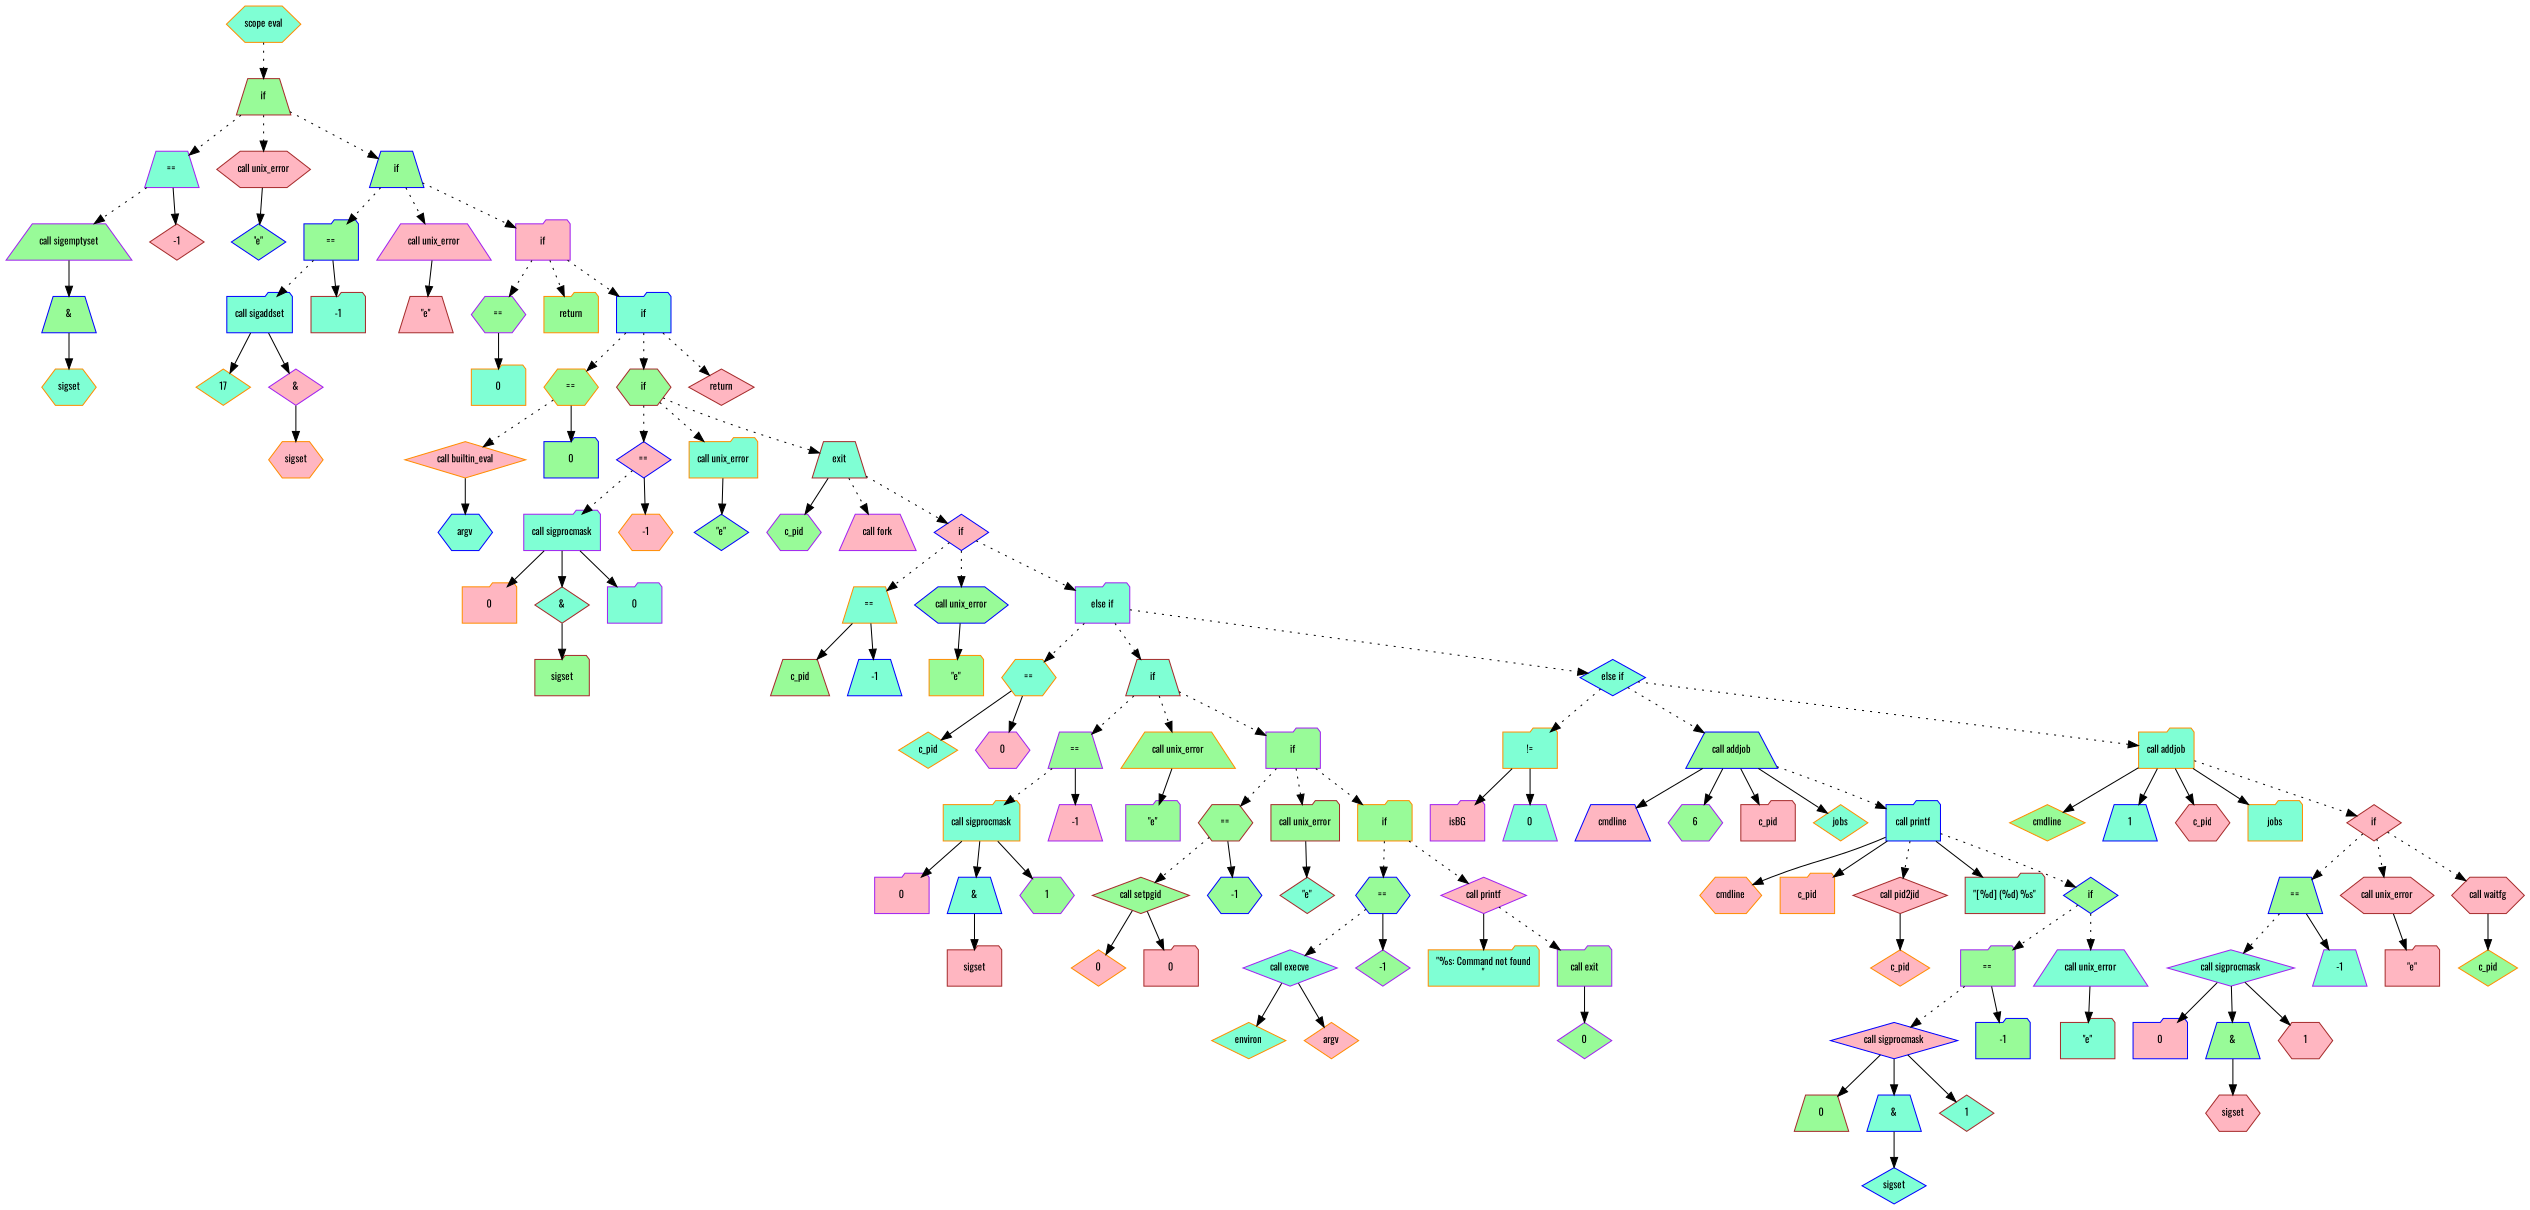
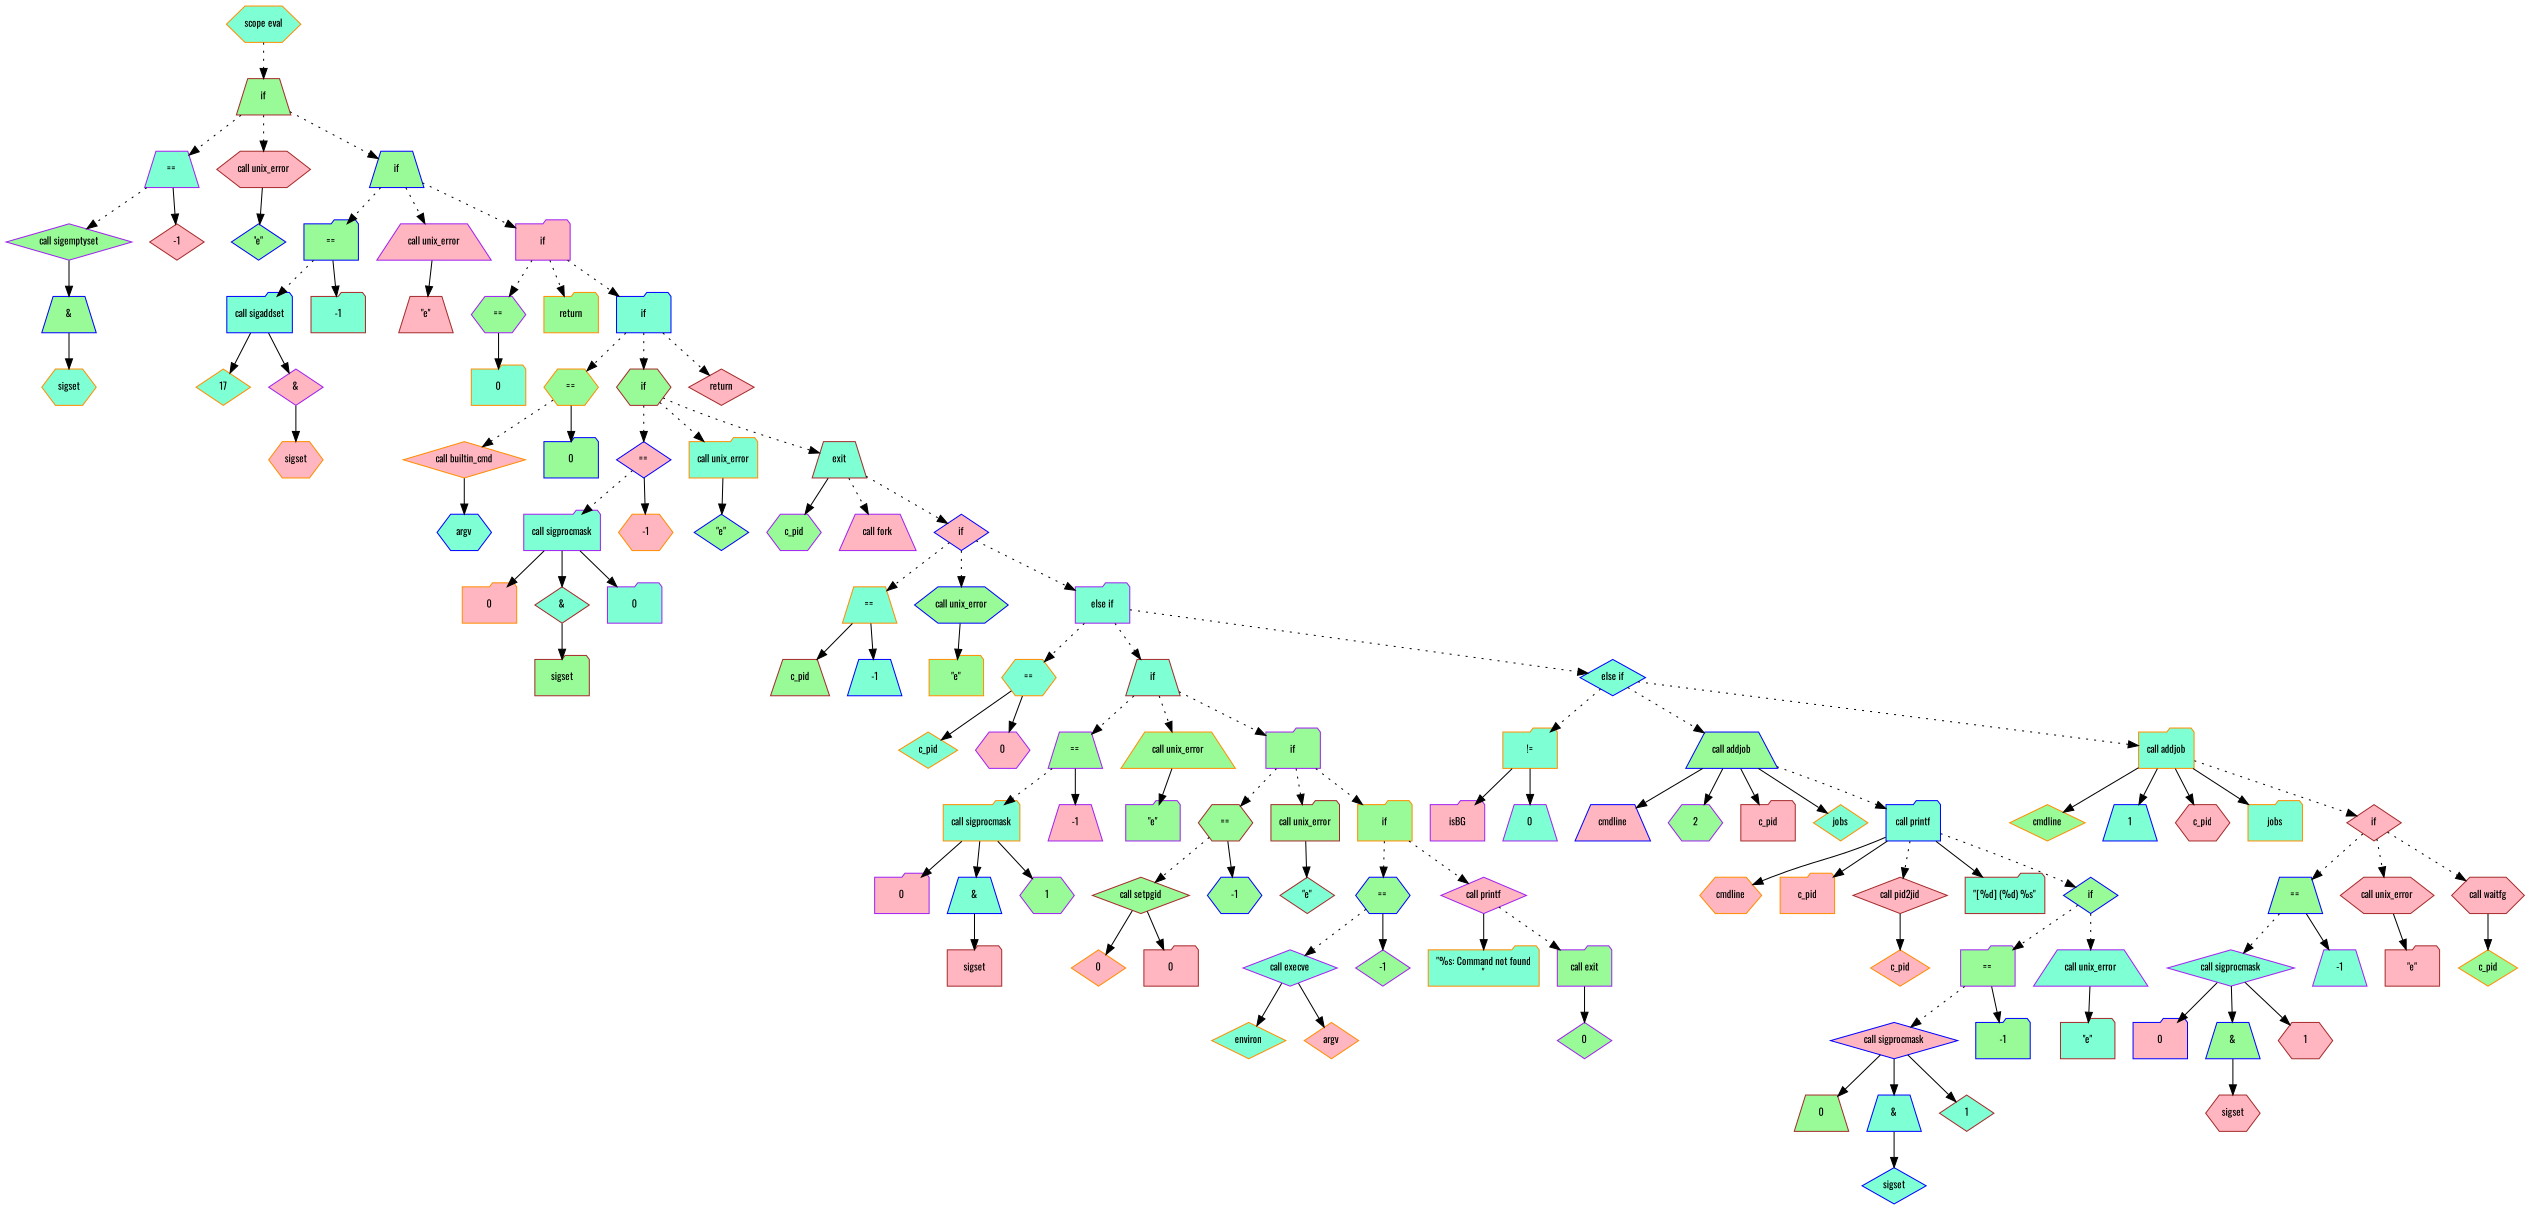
(69, 242) -> (69, 242)
(465, 460) -> (464, 460)
(1695, 823) -> (1695, 823)
